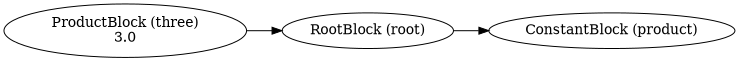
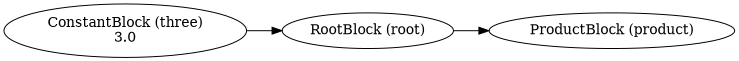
(125, 31) -> (125, 31)
(612, 31) -> (612, 31)
